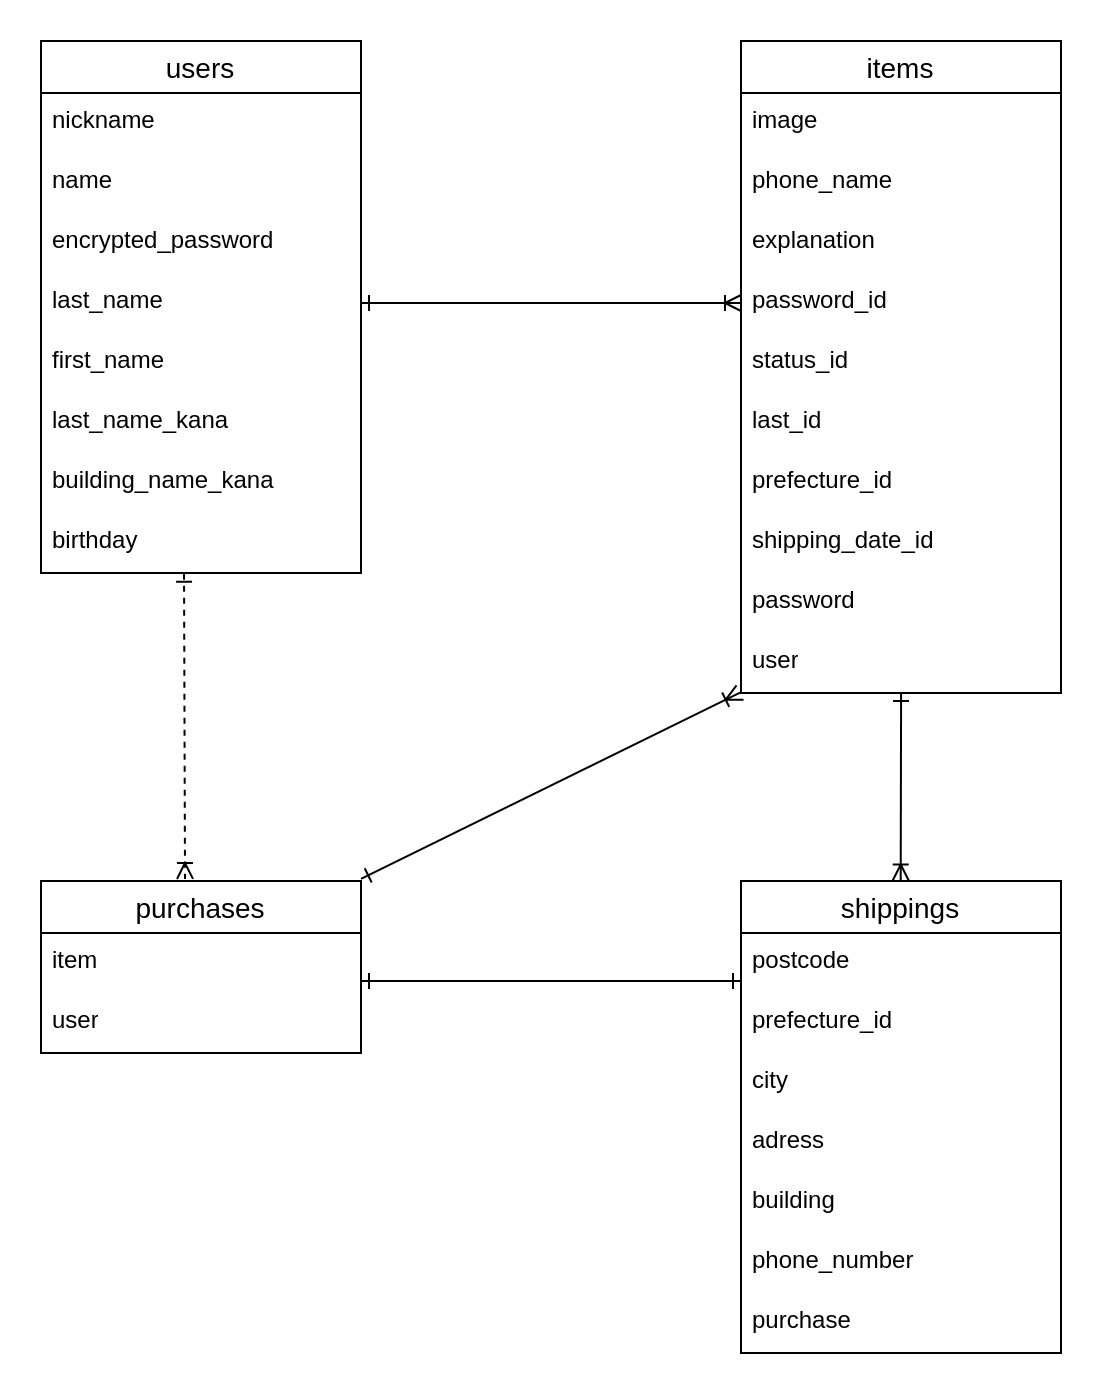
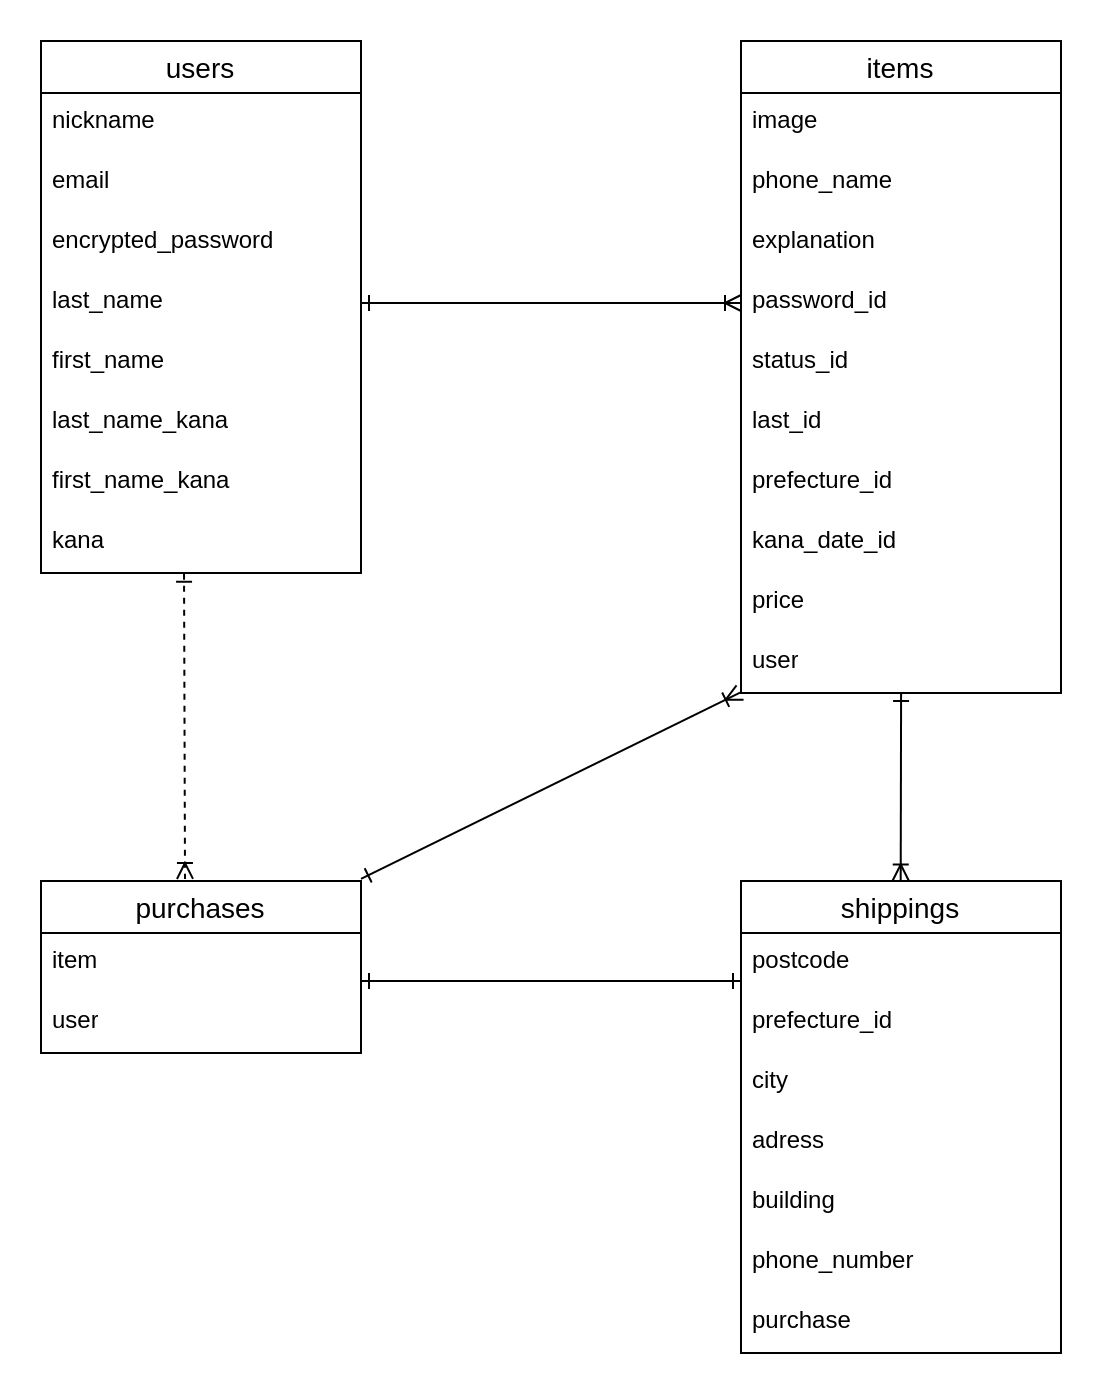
(80, 181) -> (80, 181)
(165, 481) -> (151, 481)
(104, 541) -> (80, 541)
(851, 541) -> (831, 541)
(807, 601) -> (783, 601)
